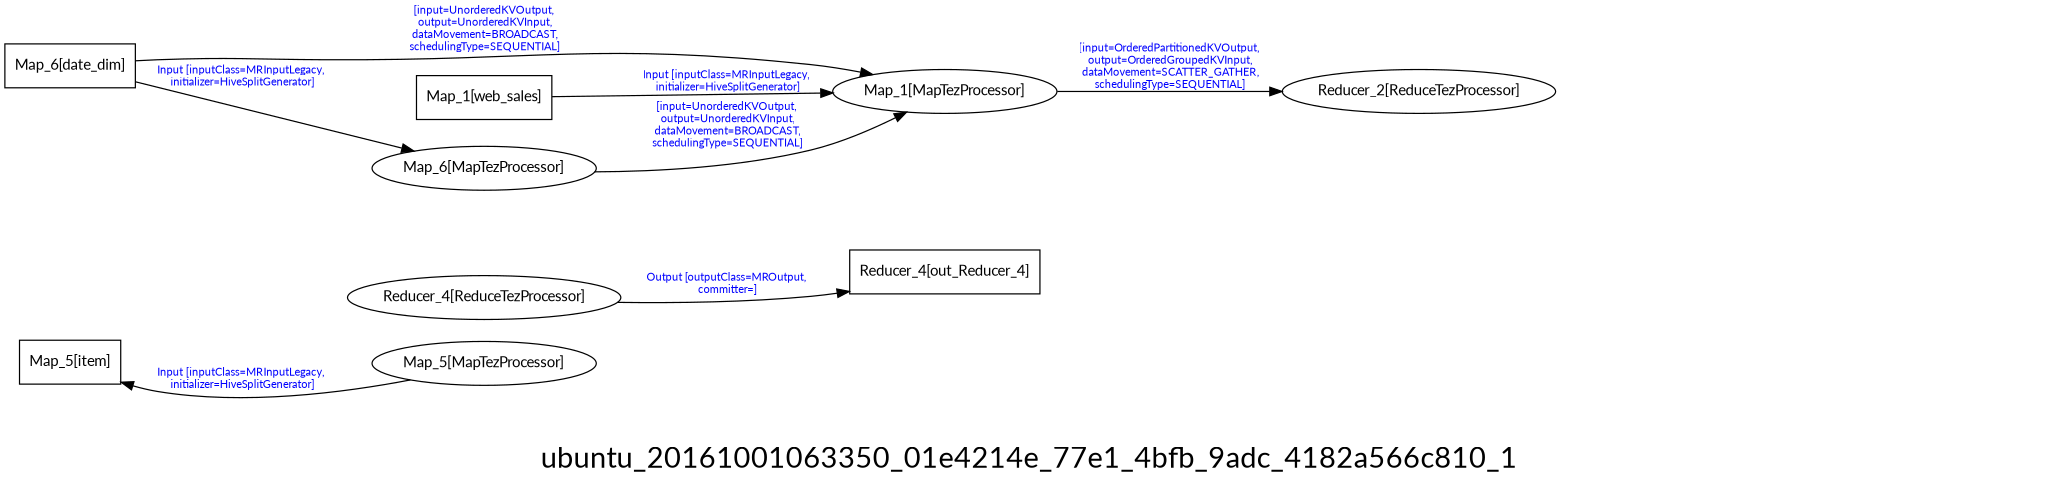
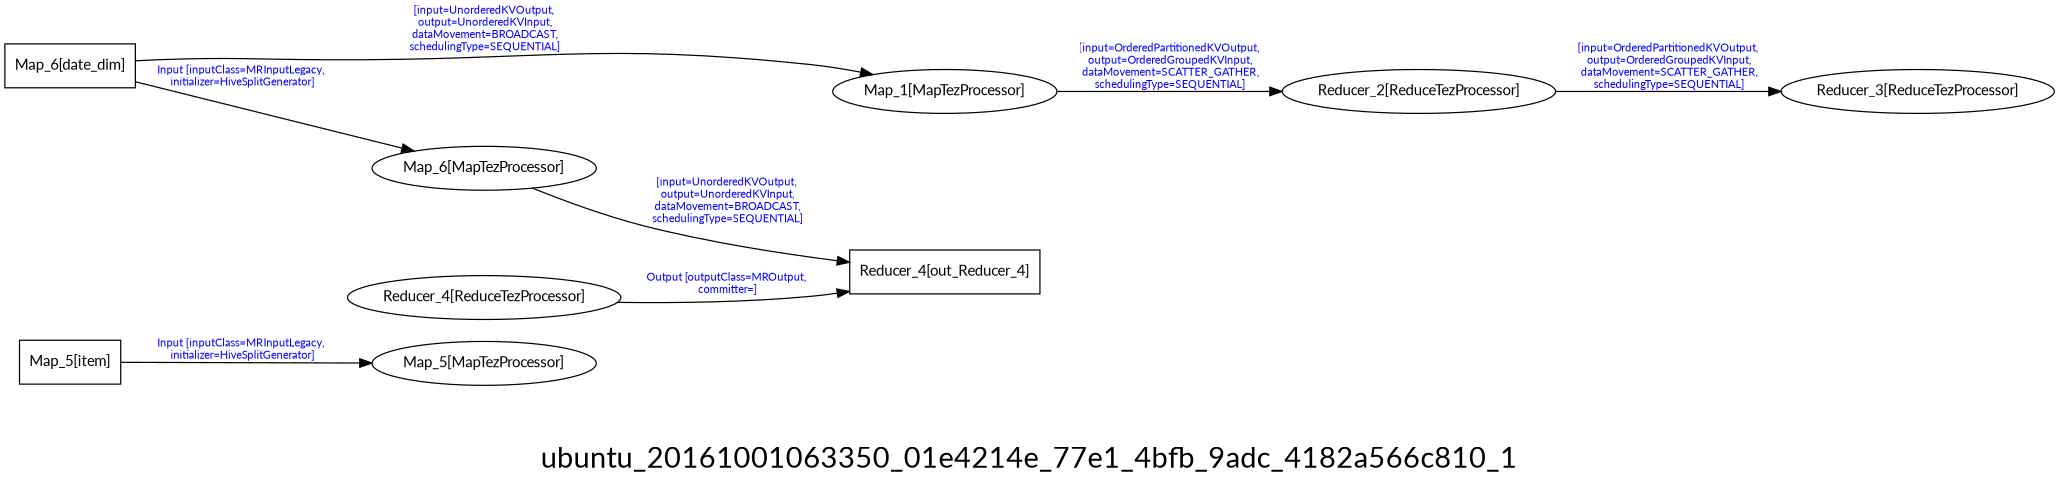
none -> (1918, 91)
(484, 98) -> none
(748, 162) -> (682, 235)
(272, 397) -> (240, 363)
